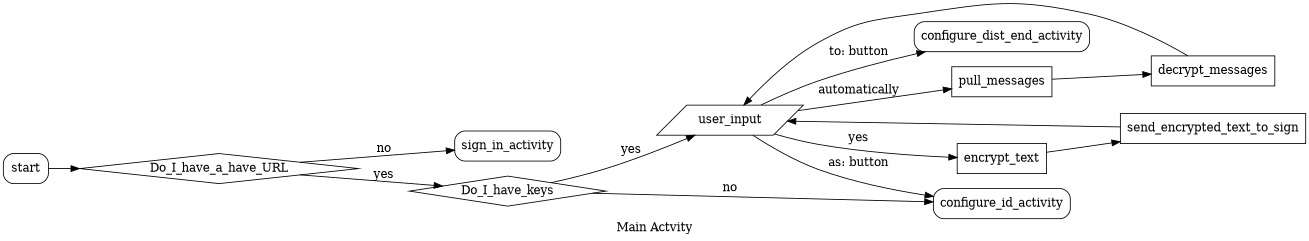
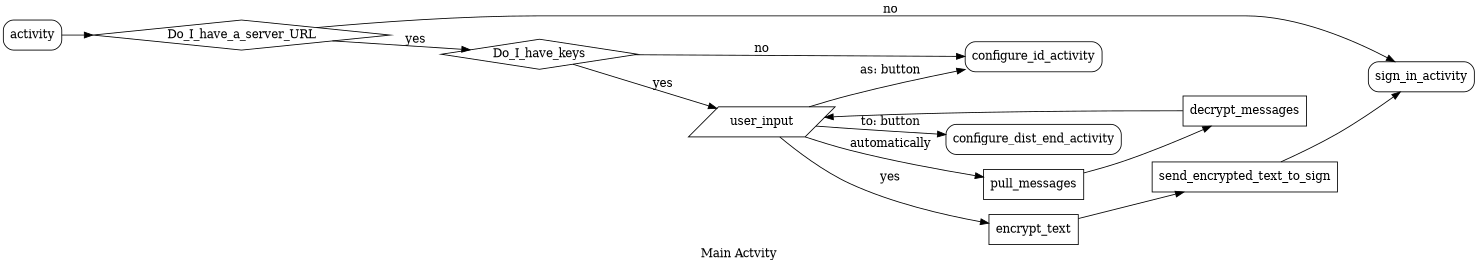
(958, 124) -> (1339, 133)
(26, 169) -> (33, 35)
(219, 169) -> (242, 35)
